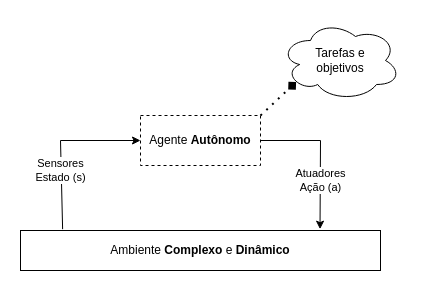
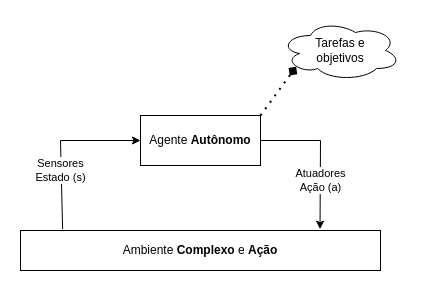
(341, 61) -> (341, 51)
(201, 141) -> (201, 141)
(201, 251) -> (201, 251)
